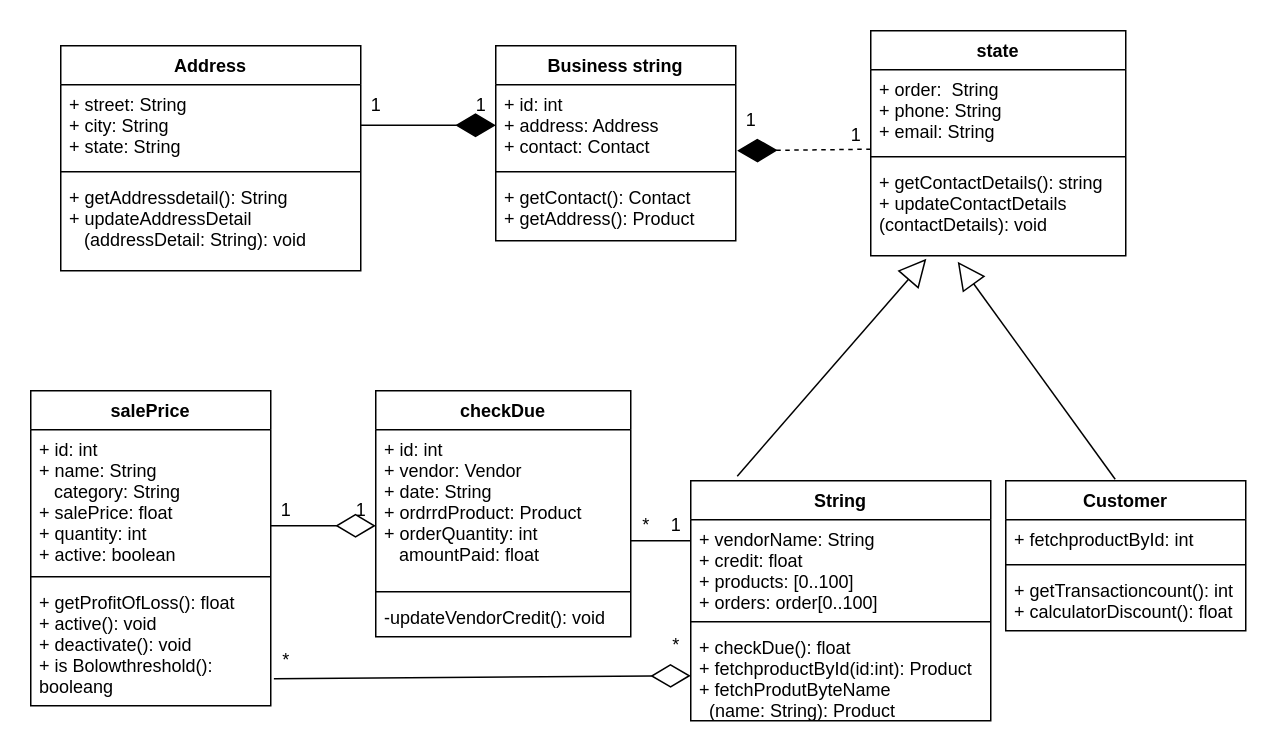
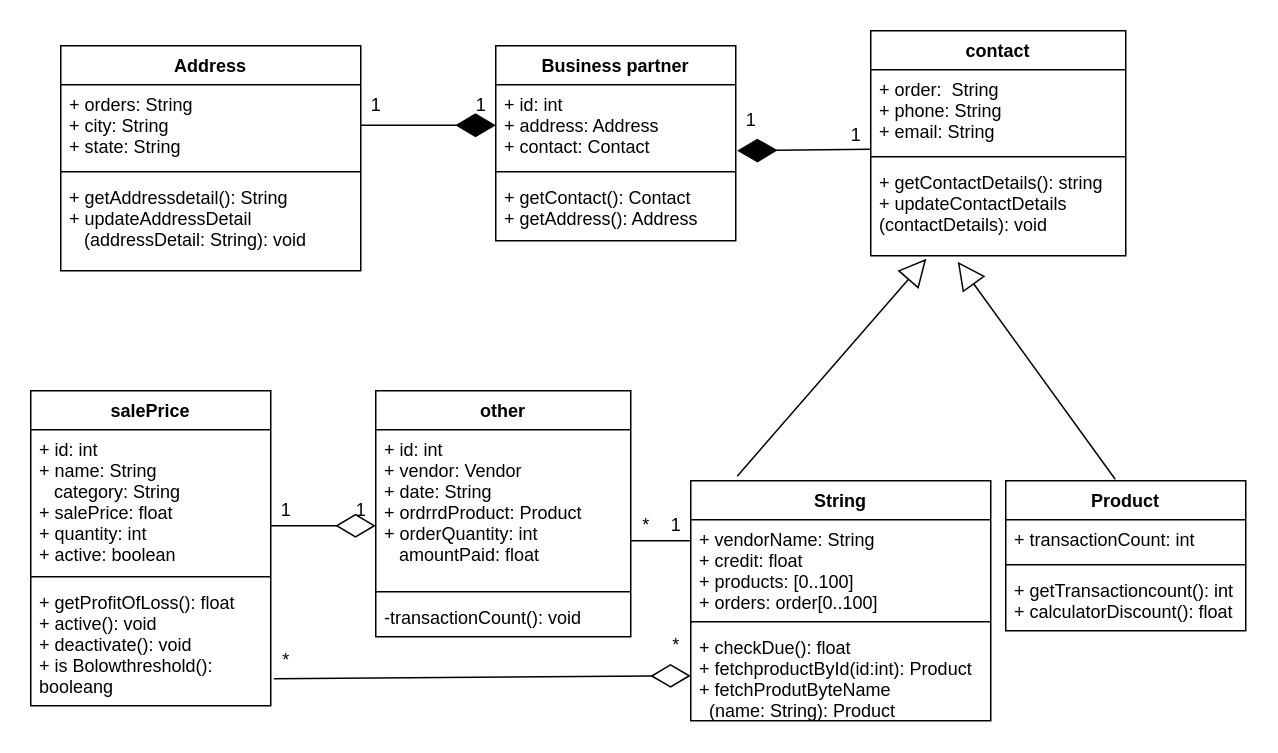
(998, 51) -> (998, 51)
(615, 66) -> (615, 66)
(140, 105) -> (140, 105)
(824, 150) -> (824, 150)
(613, 198) -> (613, 198)
(503, 411) -> (503, 411)
(1125, 501) -> (1125, 501)
(1121, 540) -> (1118, 540)
(511, 618) -> (501, 618)
